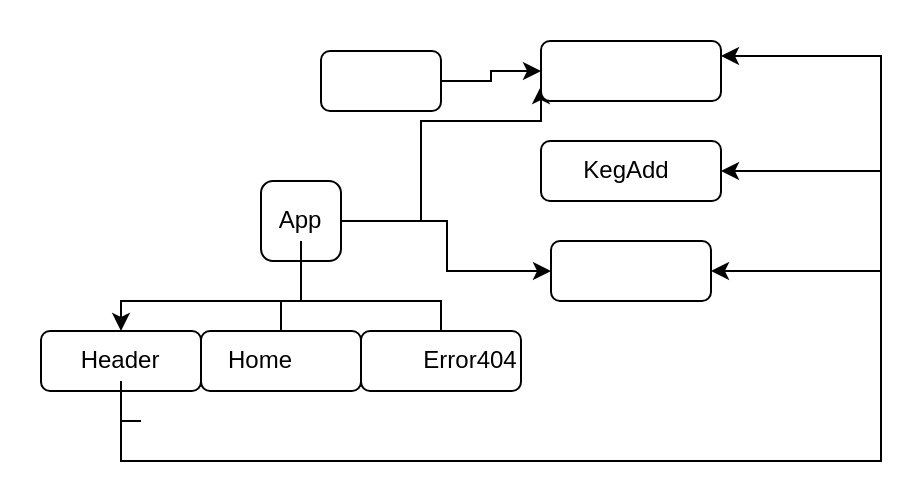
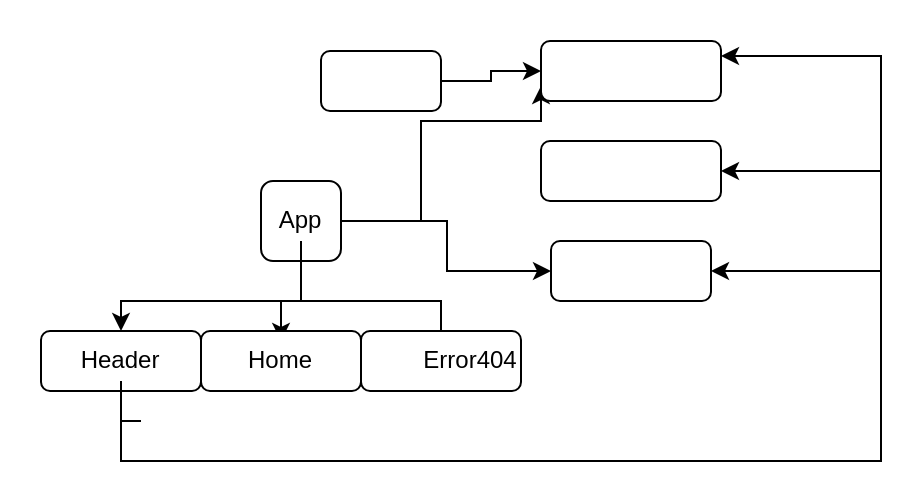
(626, 171) -> none
(261, 361) -> (281, 361)
